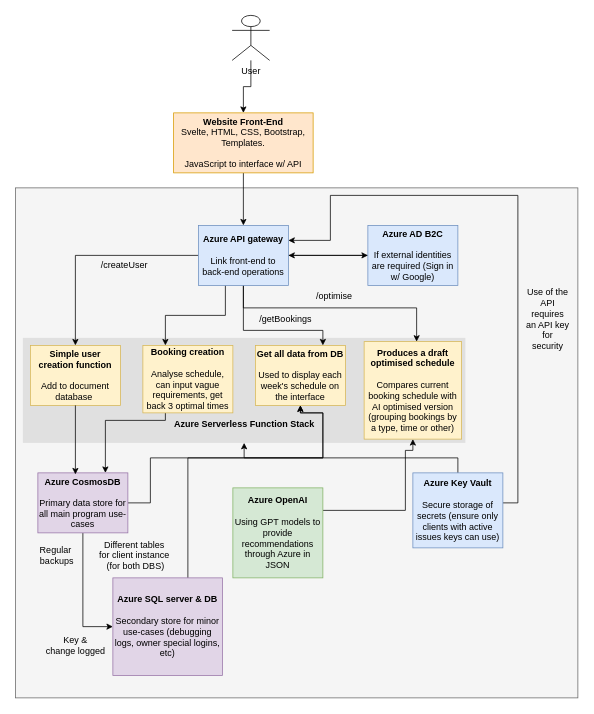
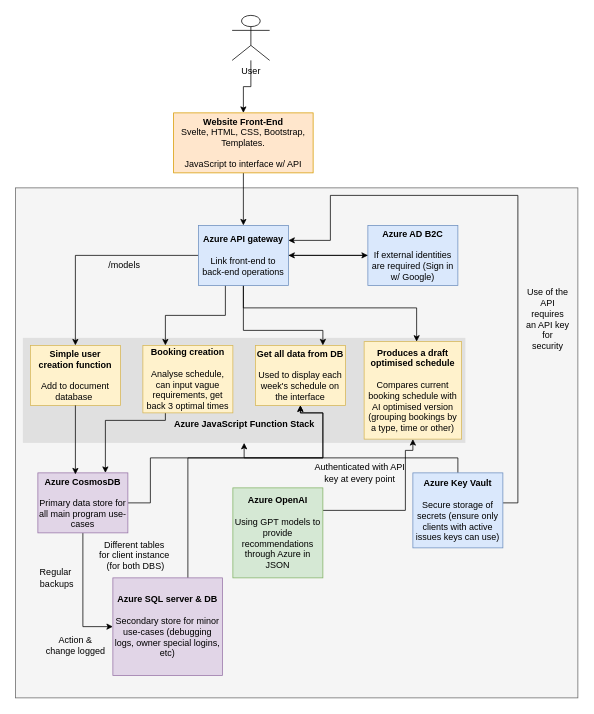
(125, 265) -> (125, 265)
(334, 297) -> none
(285, 319) -> none
(245, 424) -> (245, 424)
none -> (360, 473)
(57, 555) -> (57, 578)
(76, 645) -> (76, 645)
